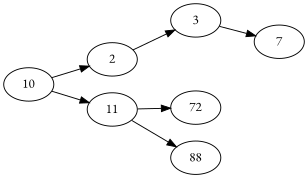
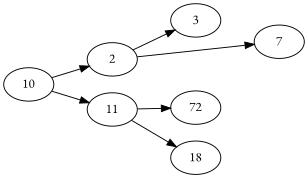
(233, 30) -> (191, 51)
(196, 158) -> (196, 158)
